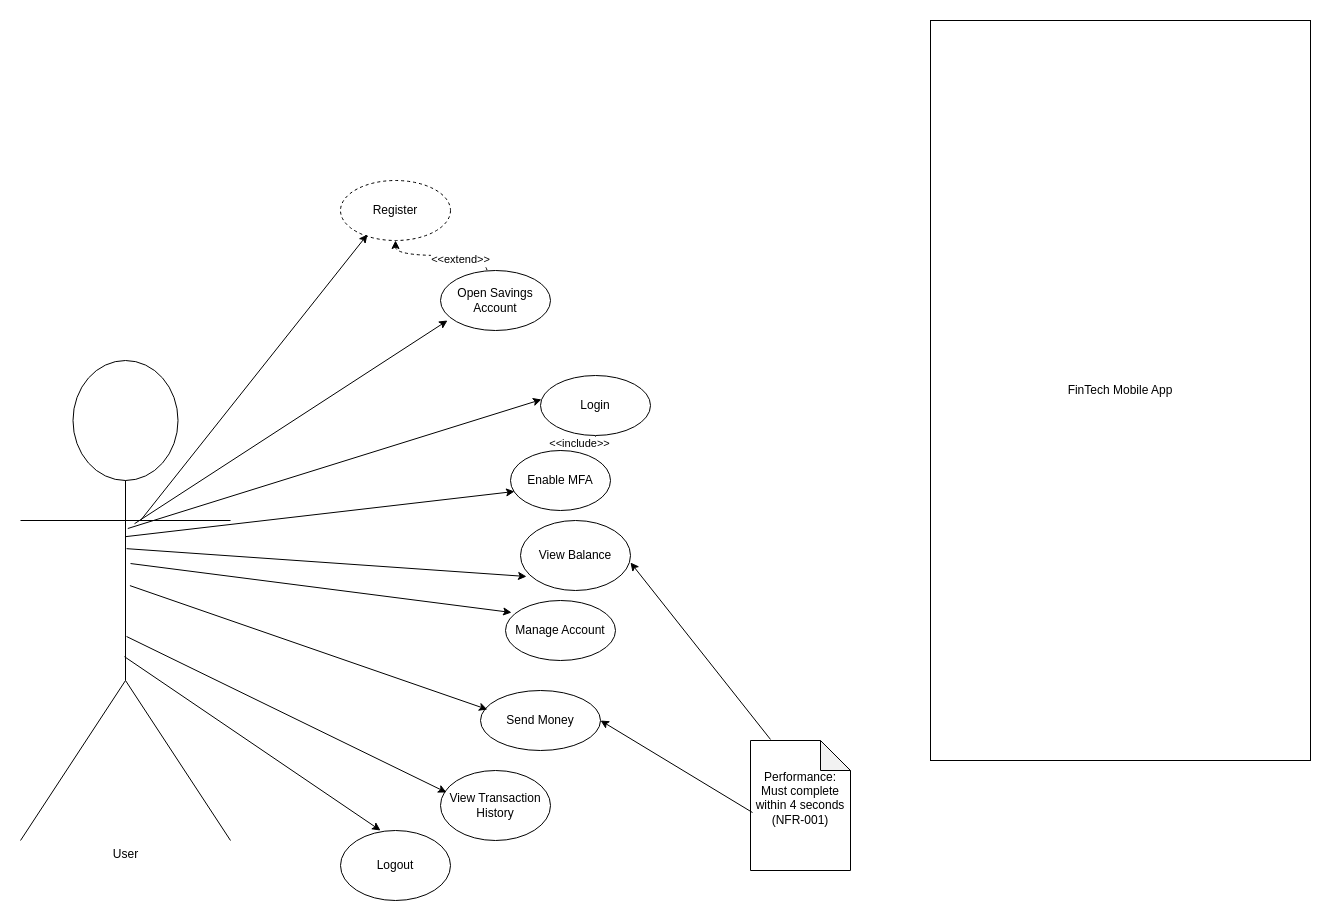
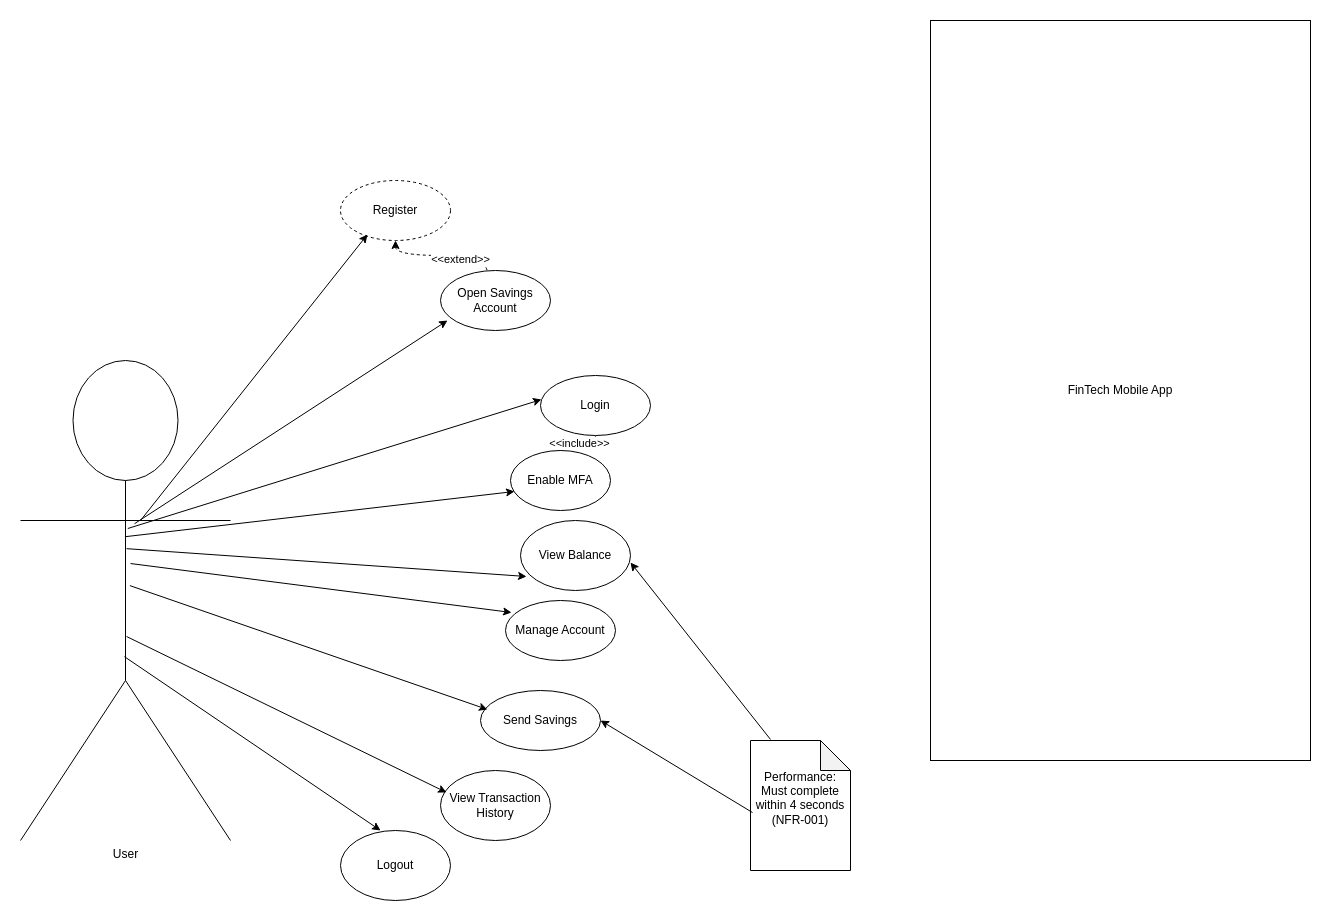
(541, 721) -> (541, 721)
